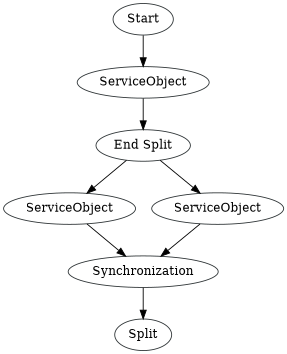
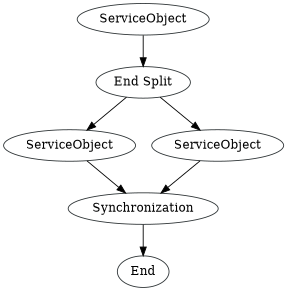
(143, 19) -> none
(143, 335) -> (143, 272)
